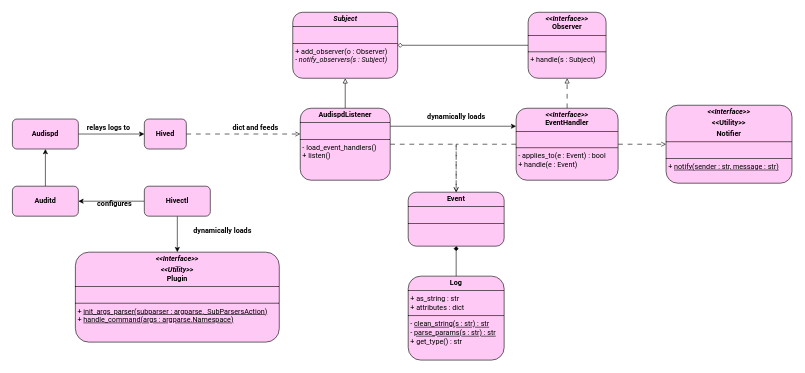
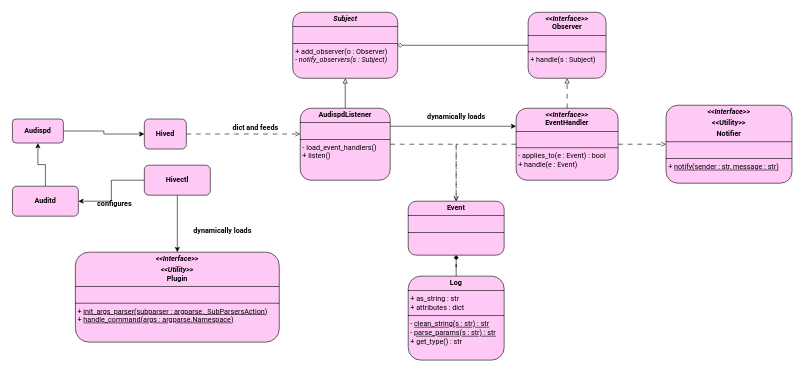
(108, 128) -> none
(45, 134) -> (38, 131)
(177, 201) -> (177, 180)
(456, 219) -> (456, 228)
